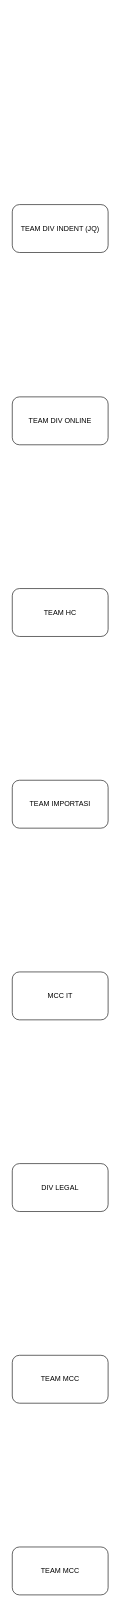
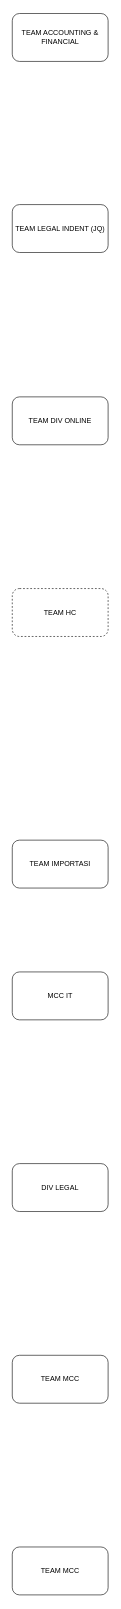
none -> (60, 36)
(60, 228) -> (60, 228)
(60, 612) -> (60, 612)
(60, 804) -> (60, 864)
